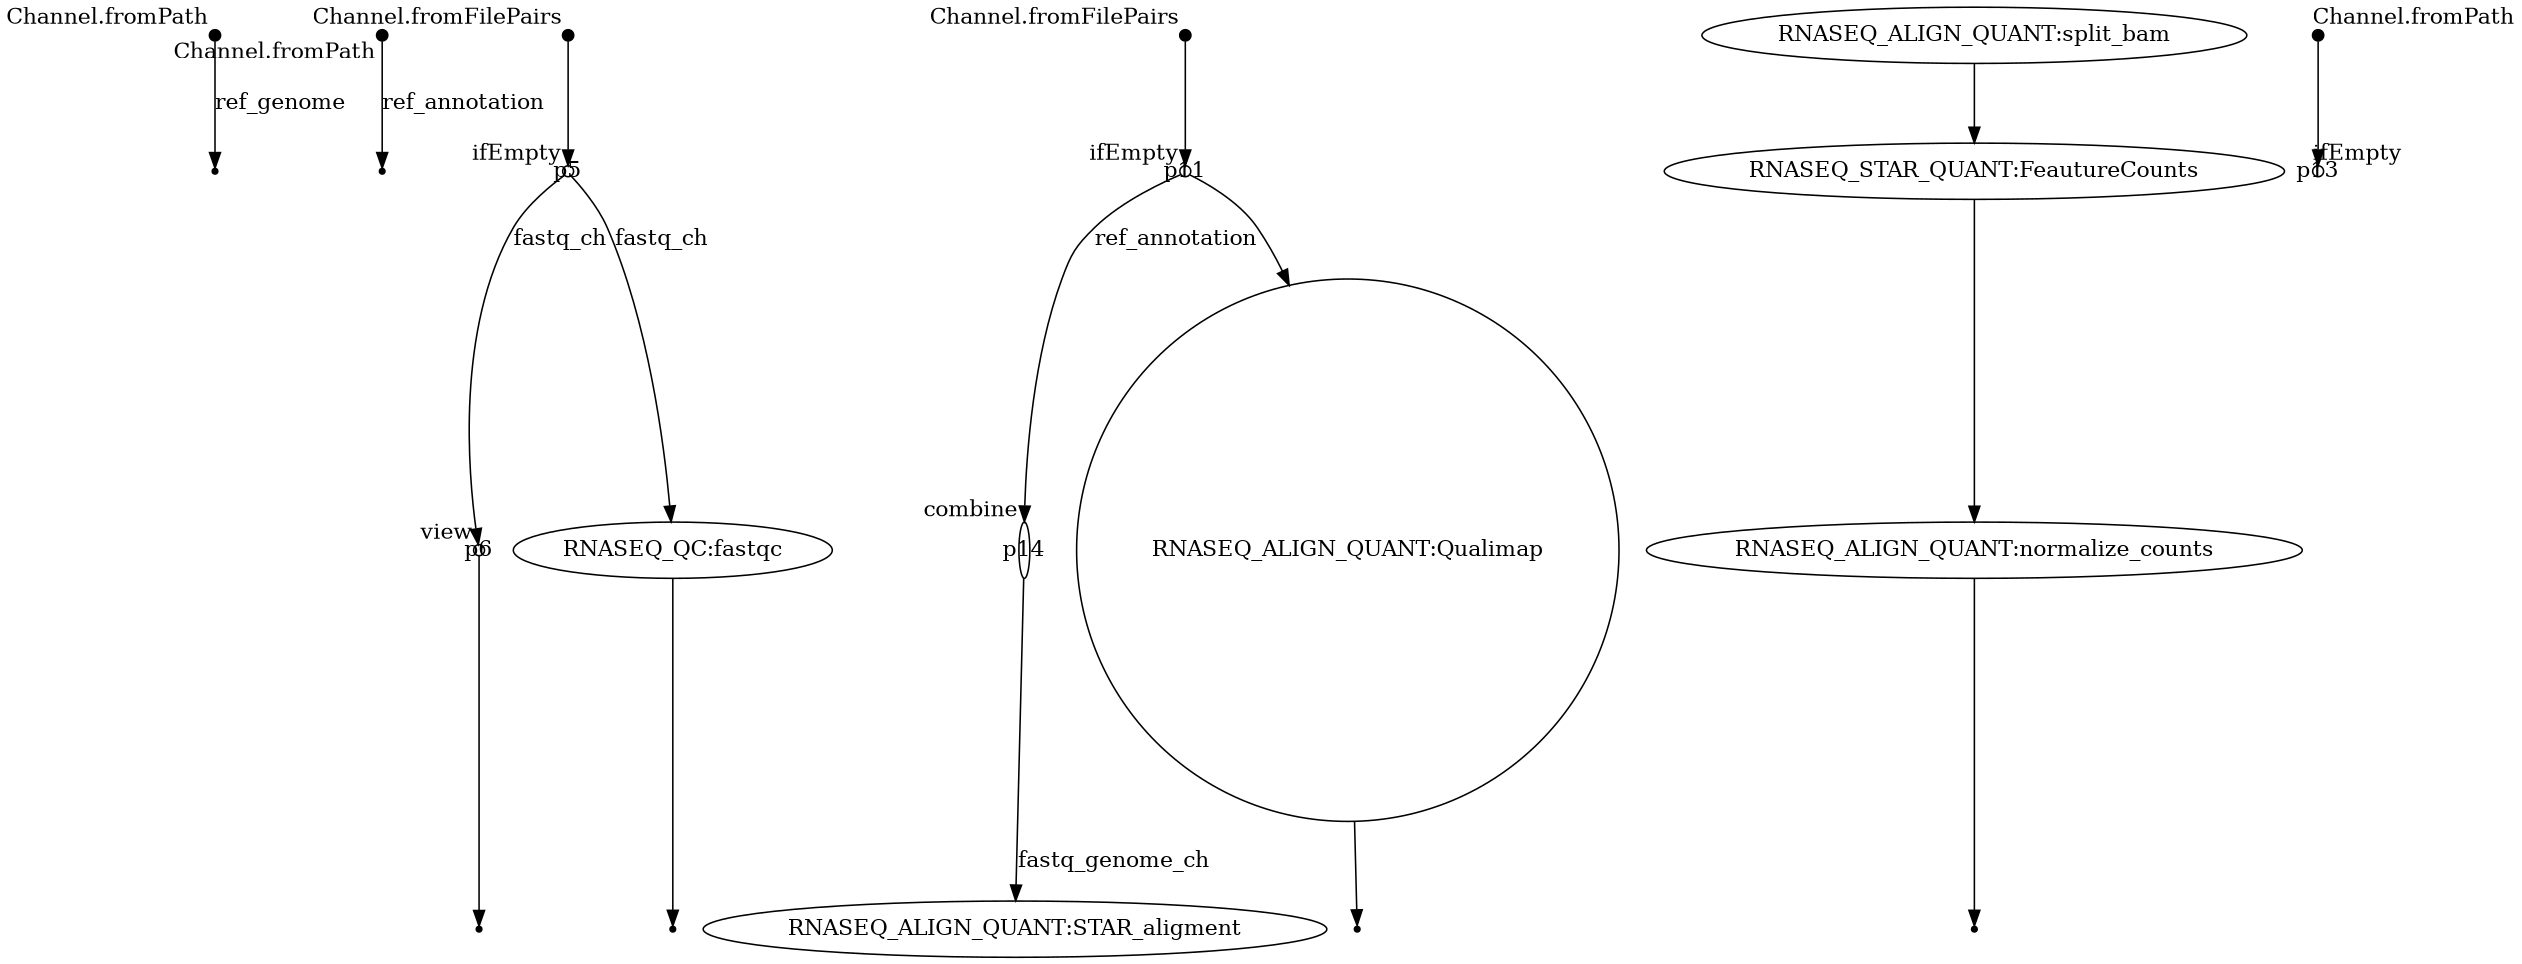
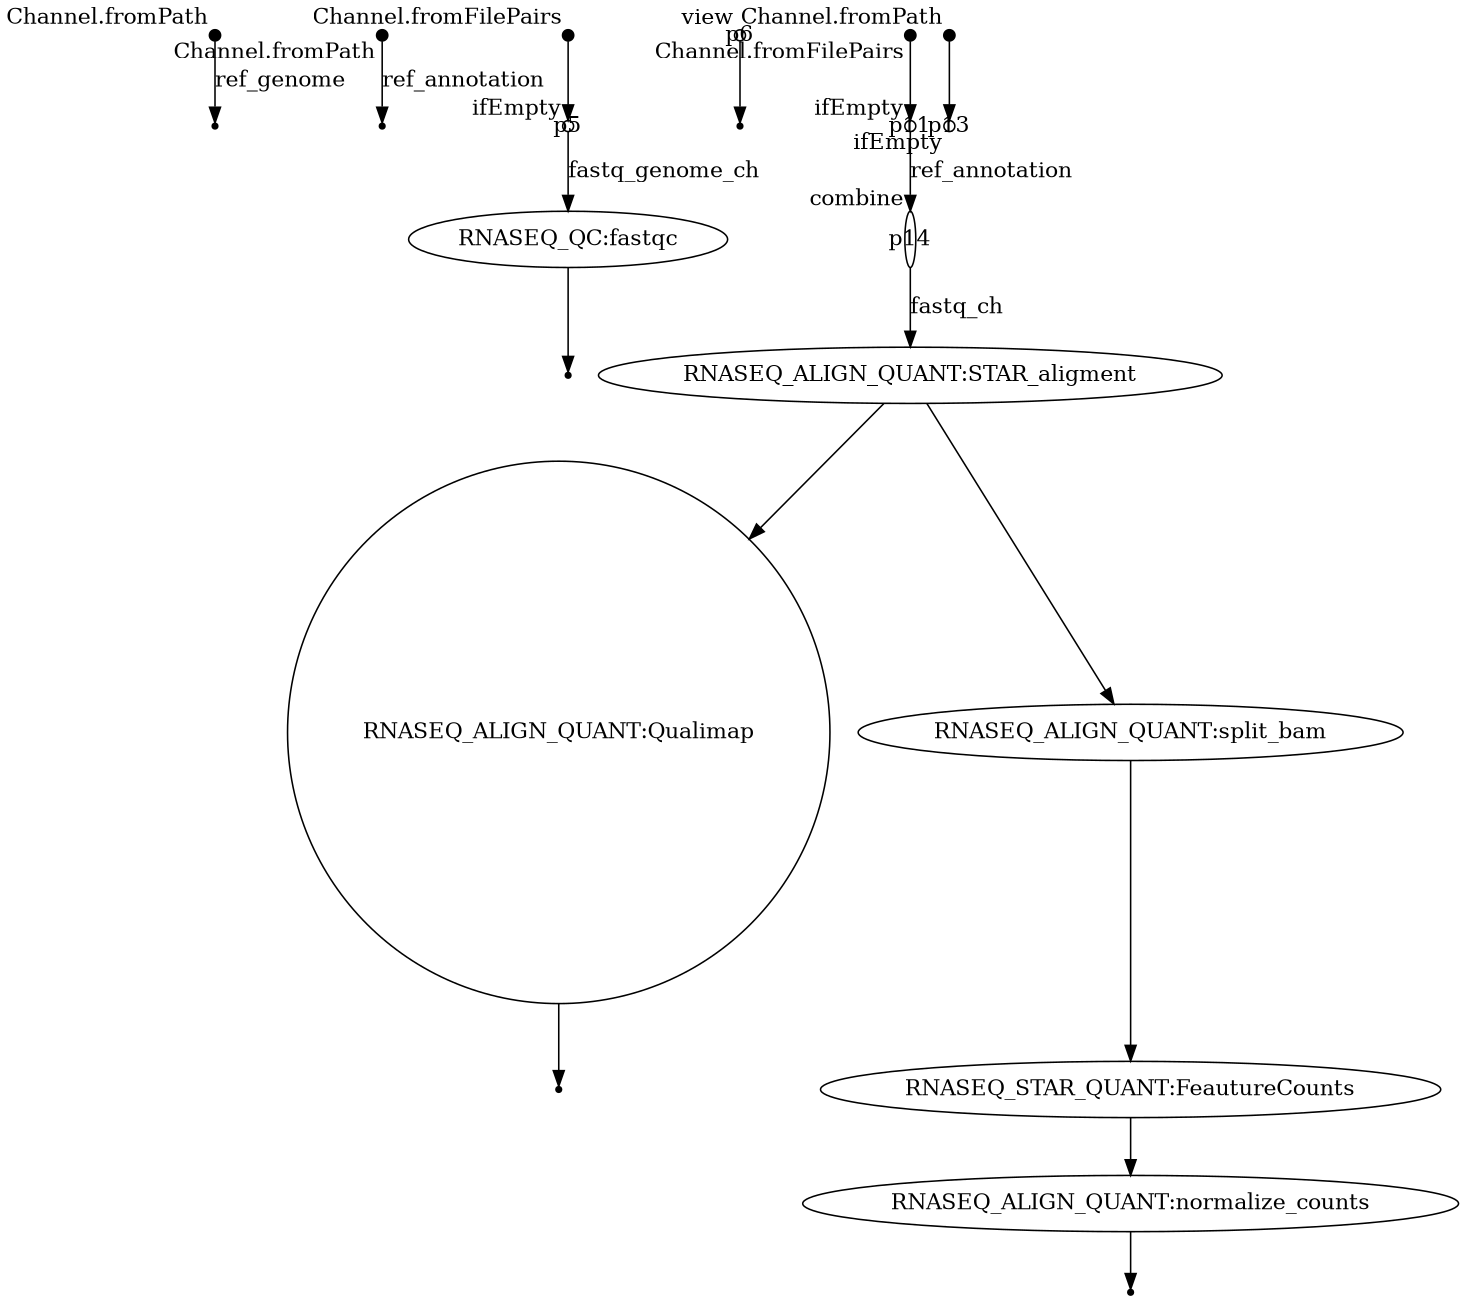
(1246, 214) -> (822, 466)
(662, 239) -> (664, 171)
(477, 339) -> none
none -> (1016, 547)
(1114, 861) -> (957, 307)
